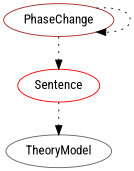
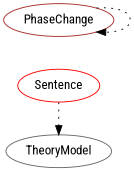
(59, 48) -> none
